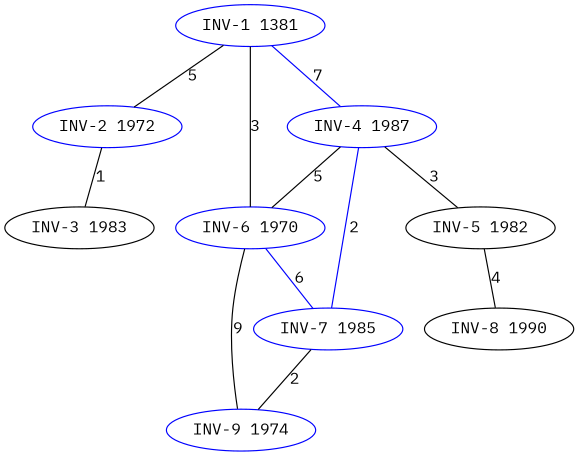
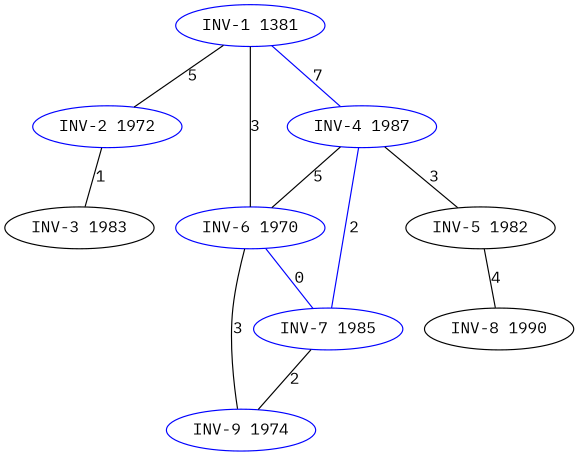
(300, 278) -> (300, 278)
(238, 329) -> (238, 329)
